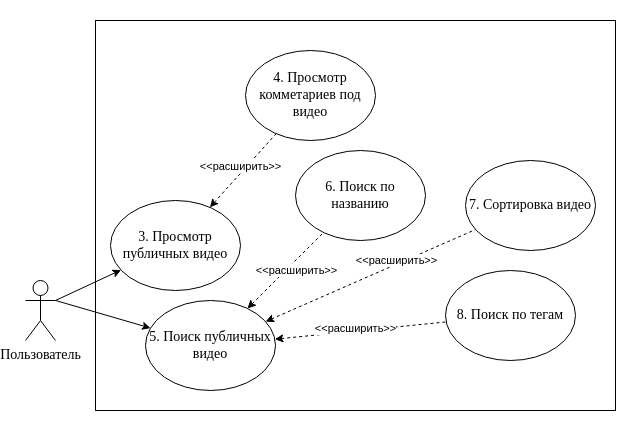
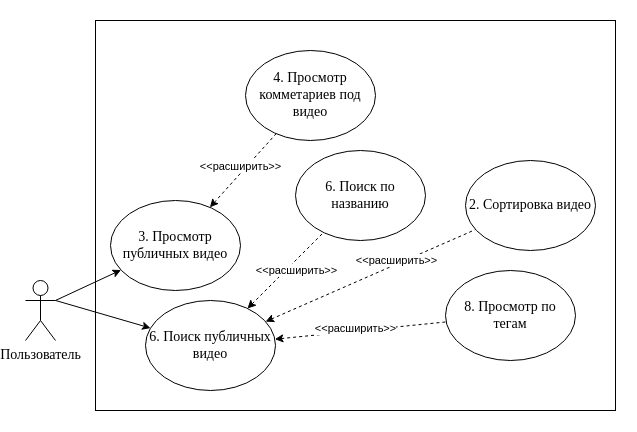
(531, 206) -> (531, 206)
(511, 316) -> (511, 316)
(211, 346) -> (211, 346)
